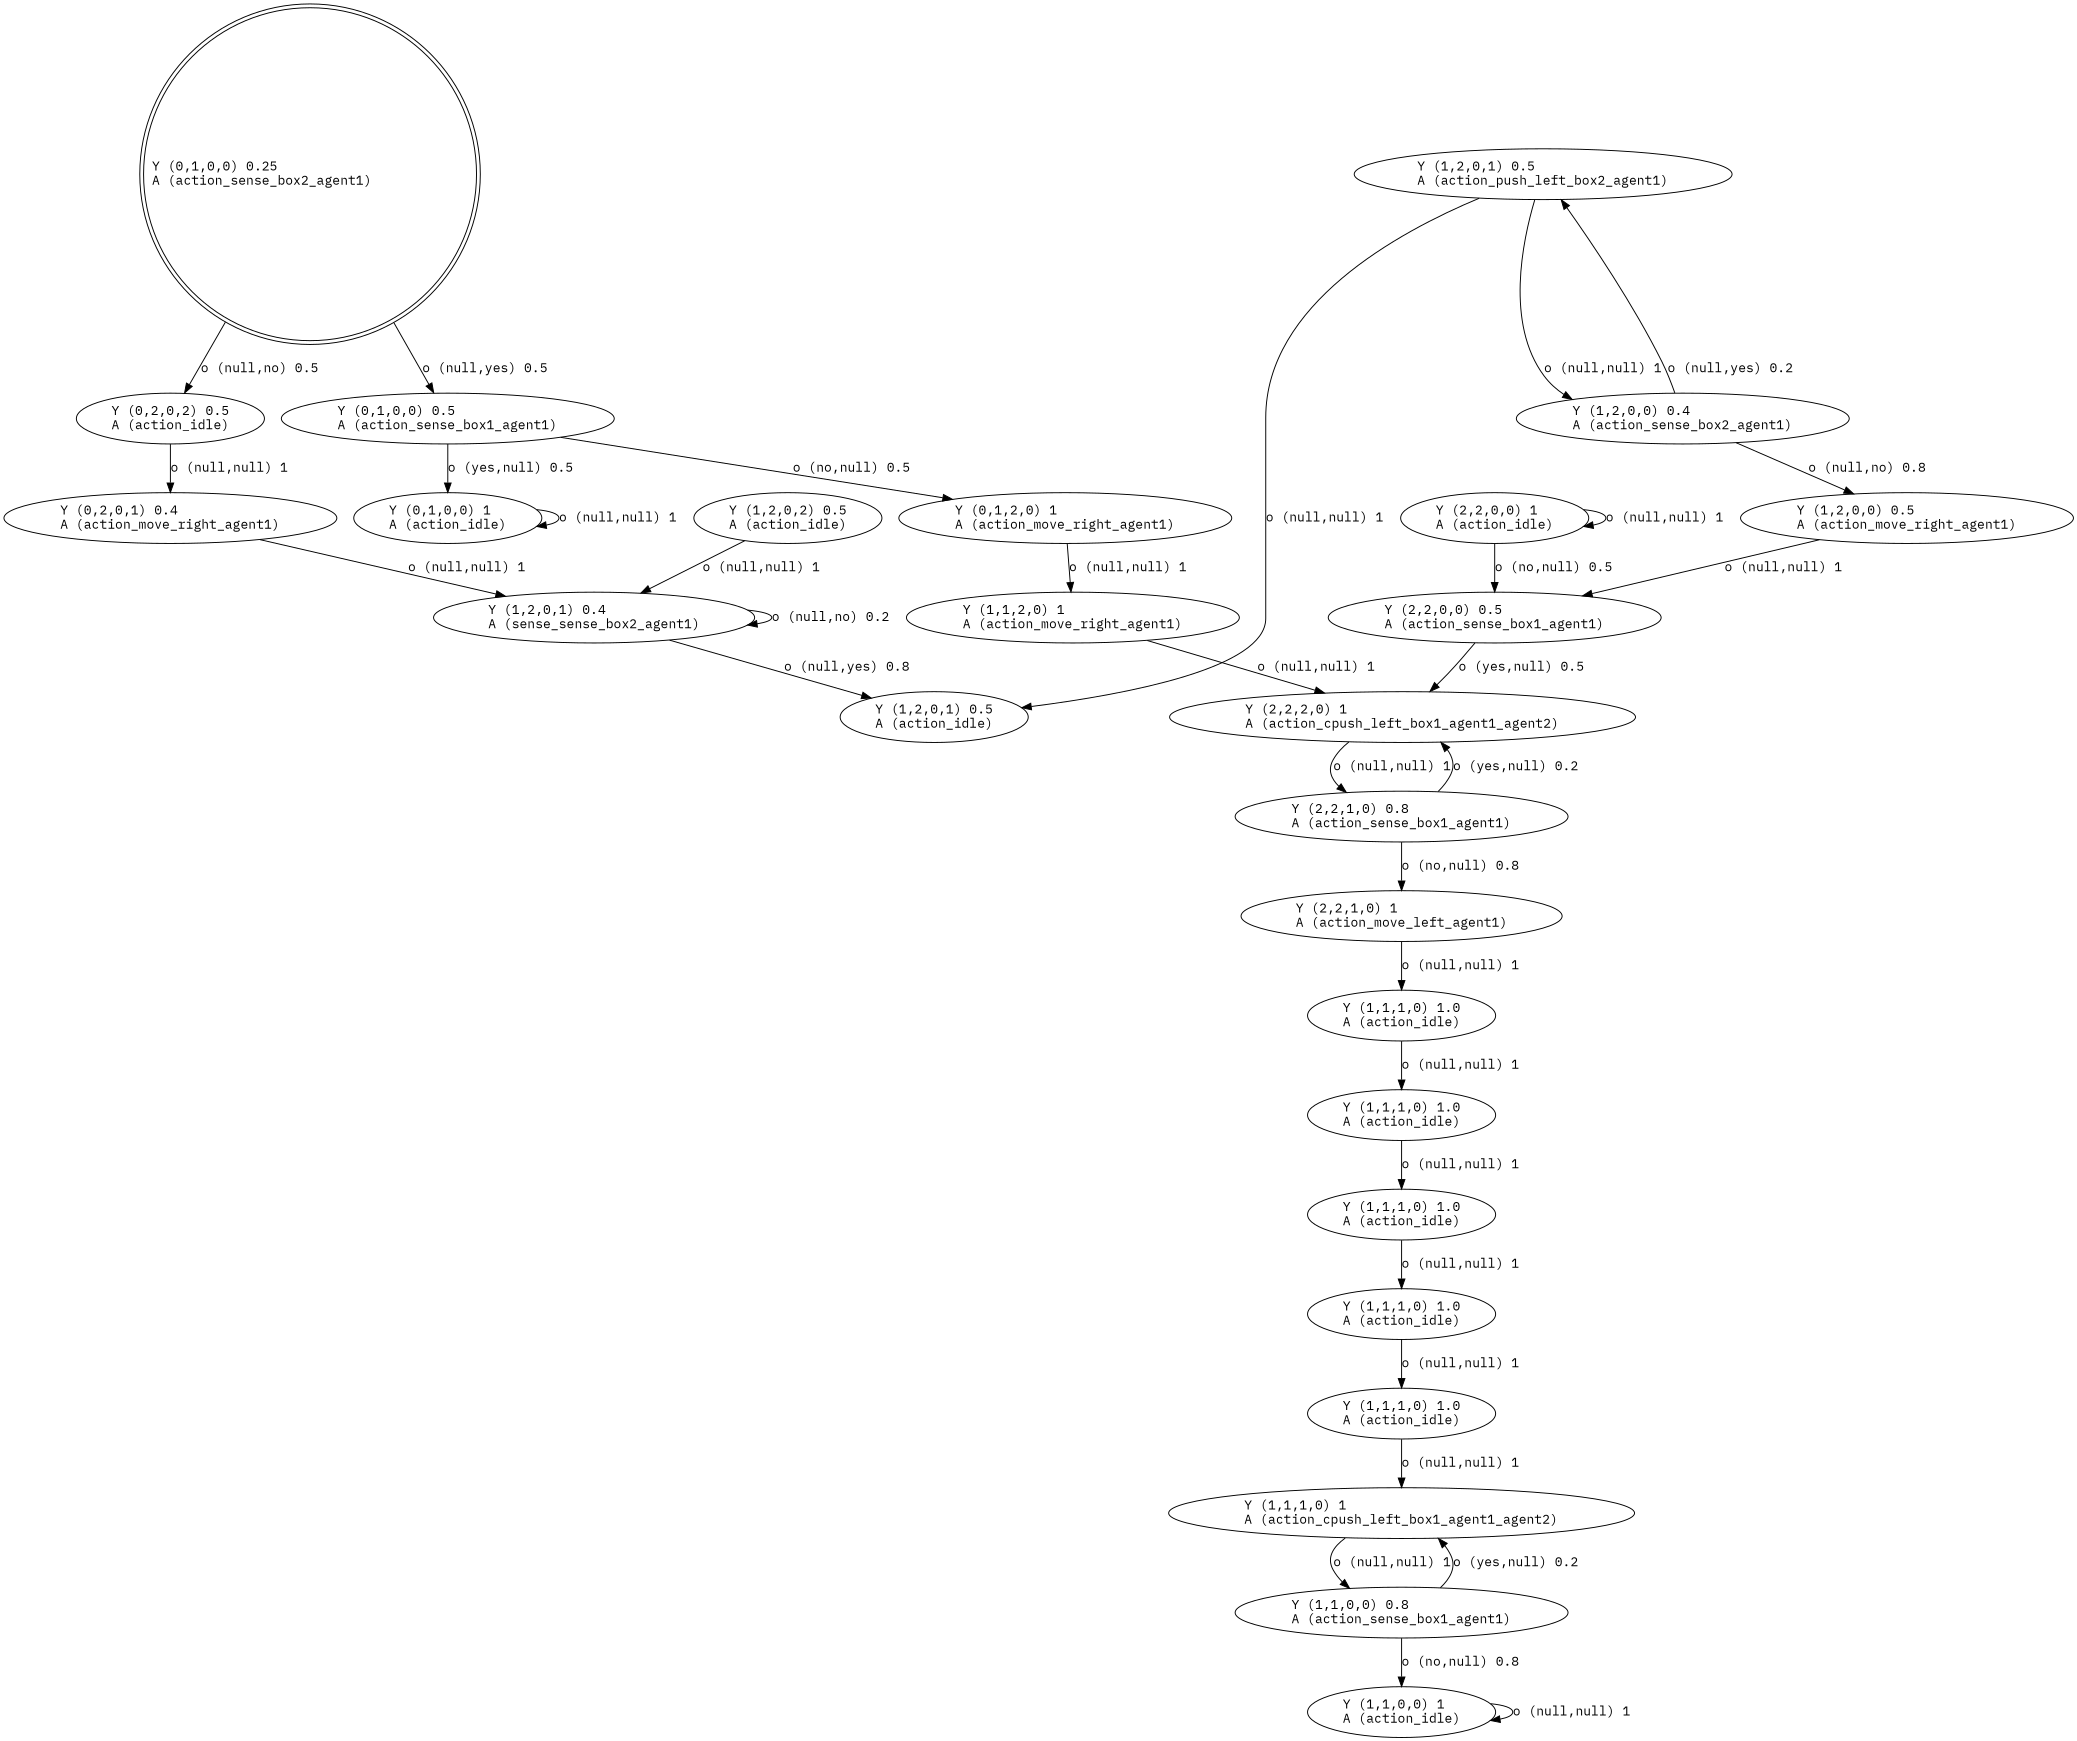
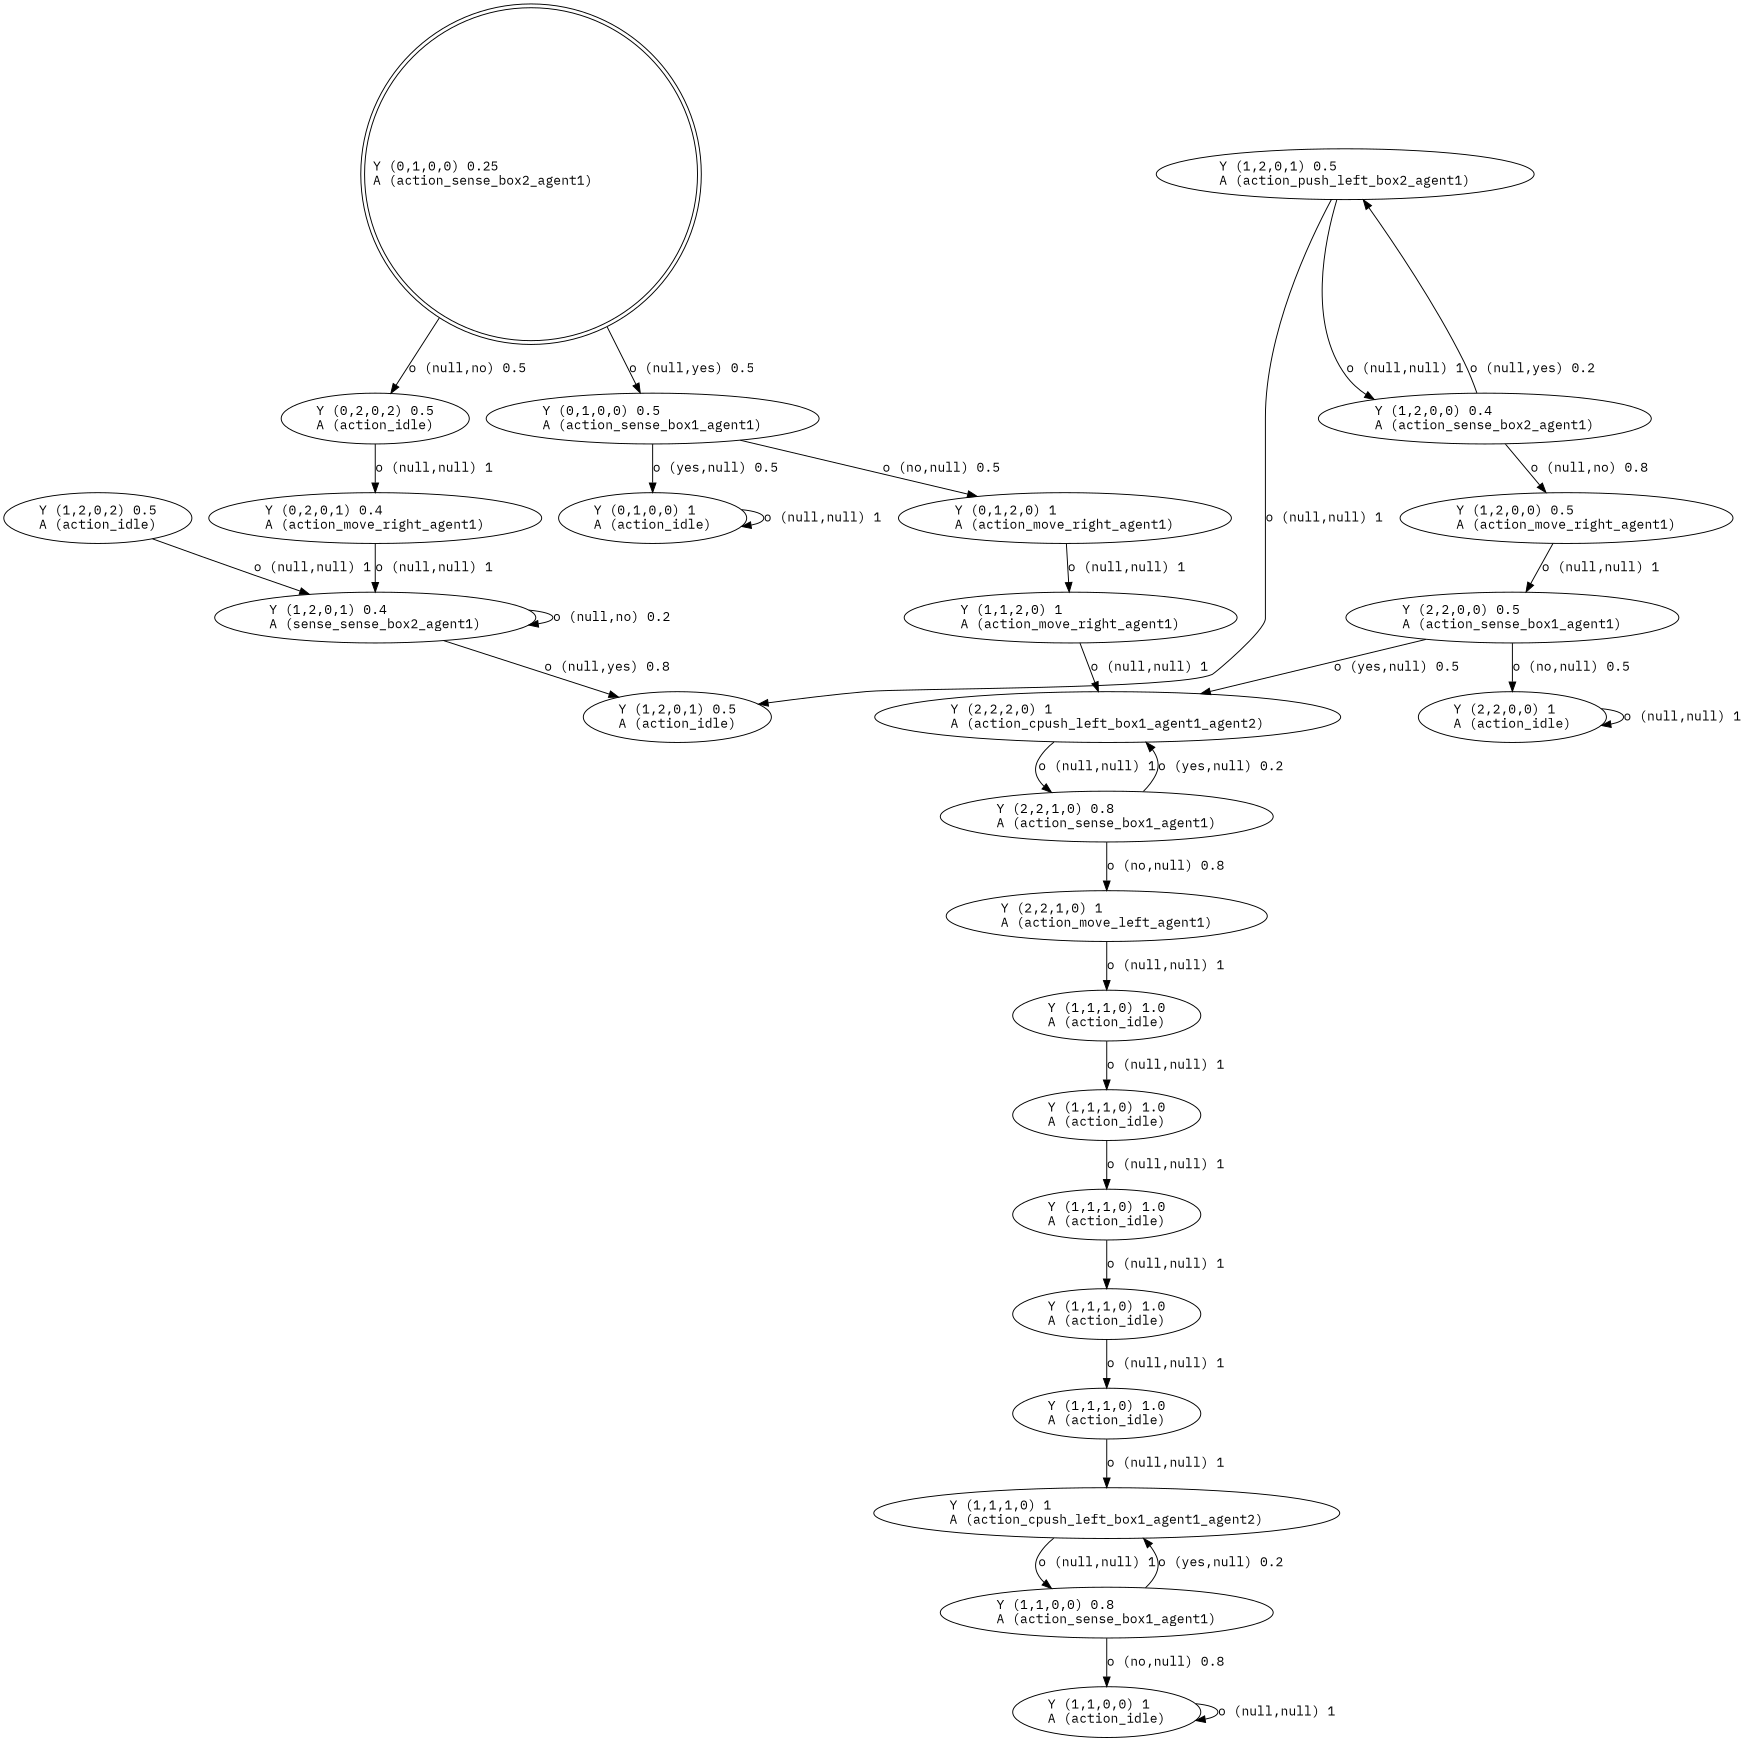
(1495, 563) -> (1512, 662)
